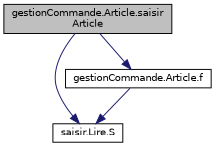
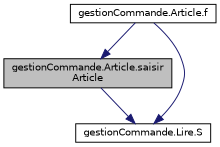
(112, 48) -> (122, 37)
(88, 133) -> (143, 133)
